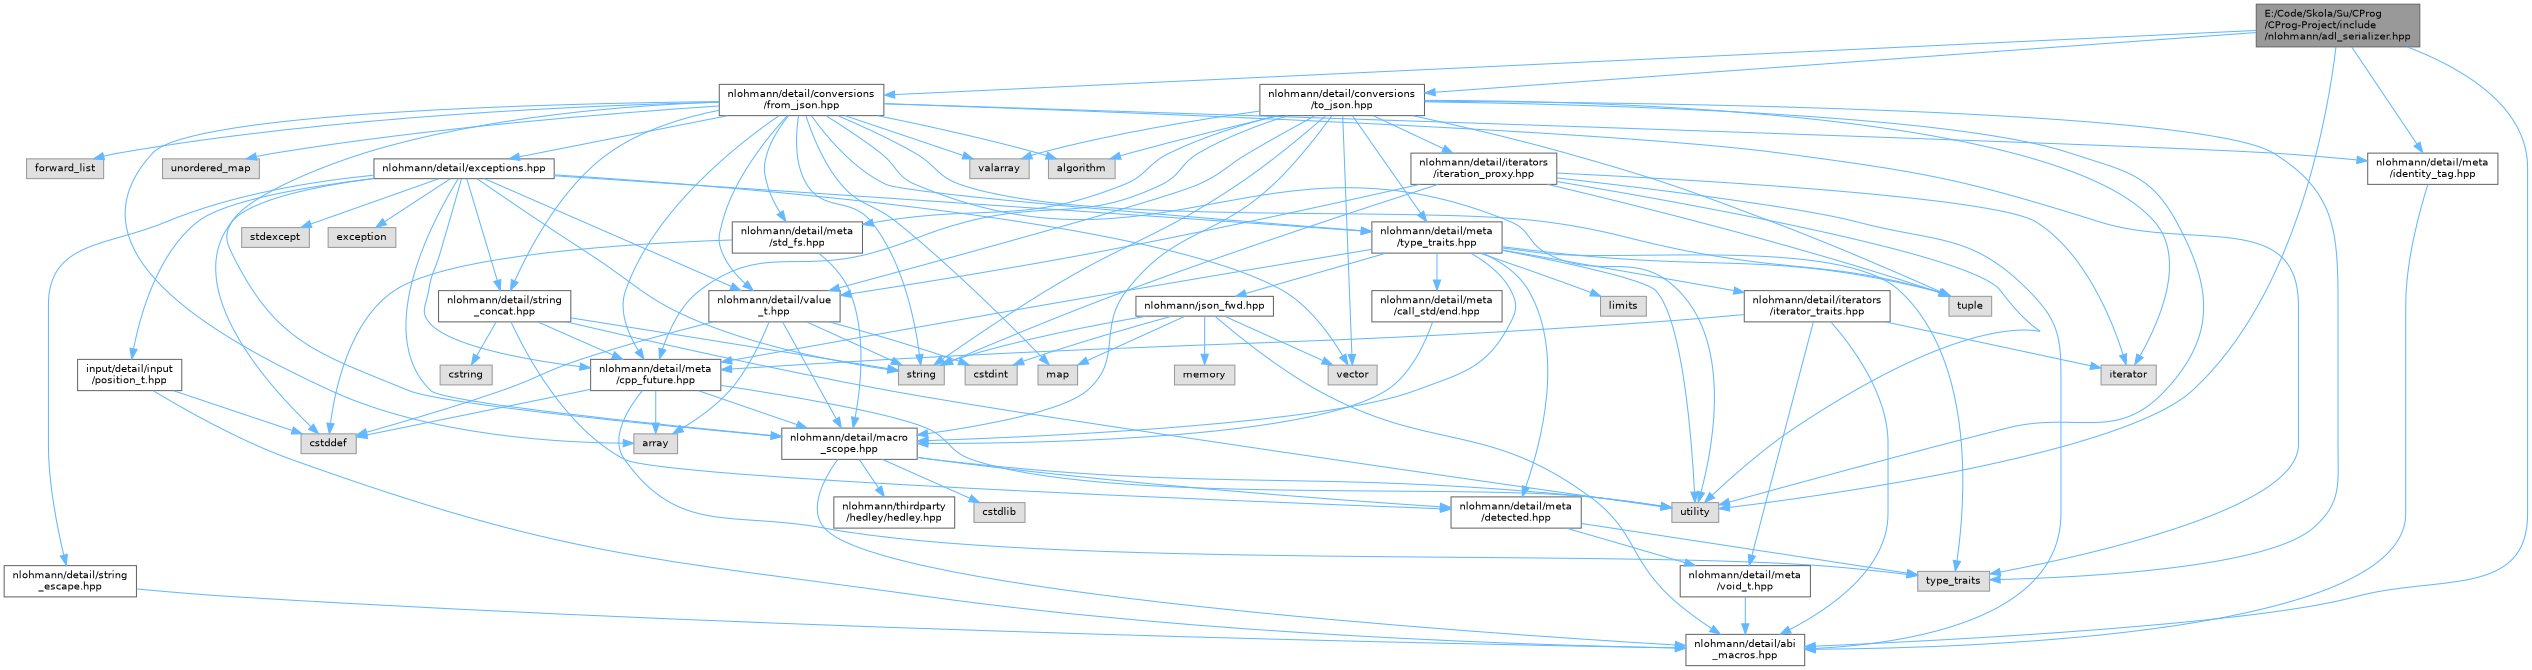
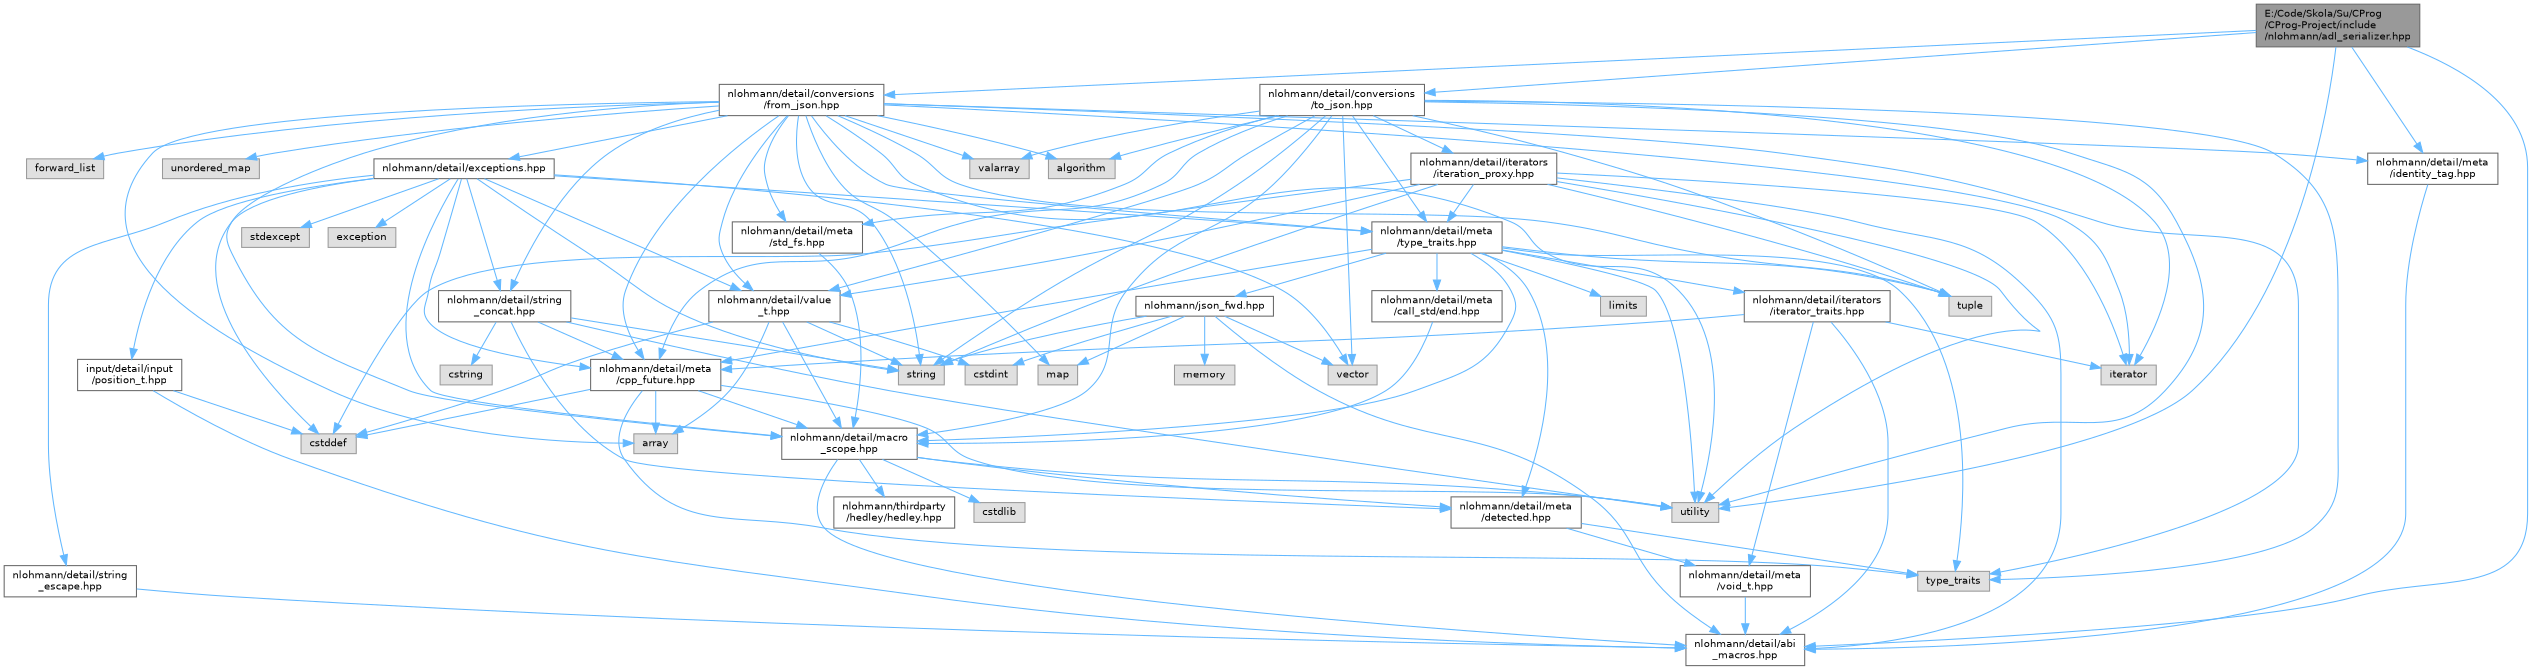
none -> (1588, 150)
none -> (1463, 199)
(498, 260) -> (753, 257)
